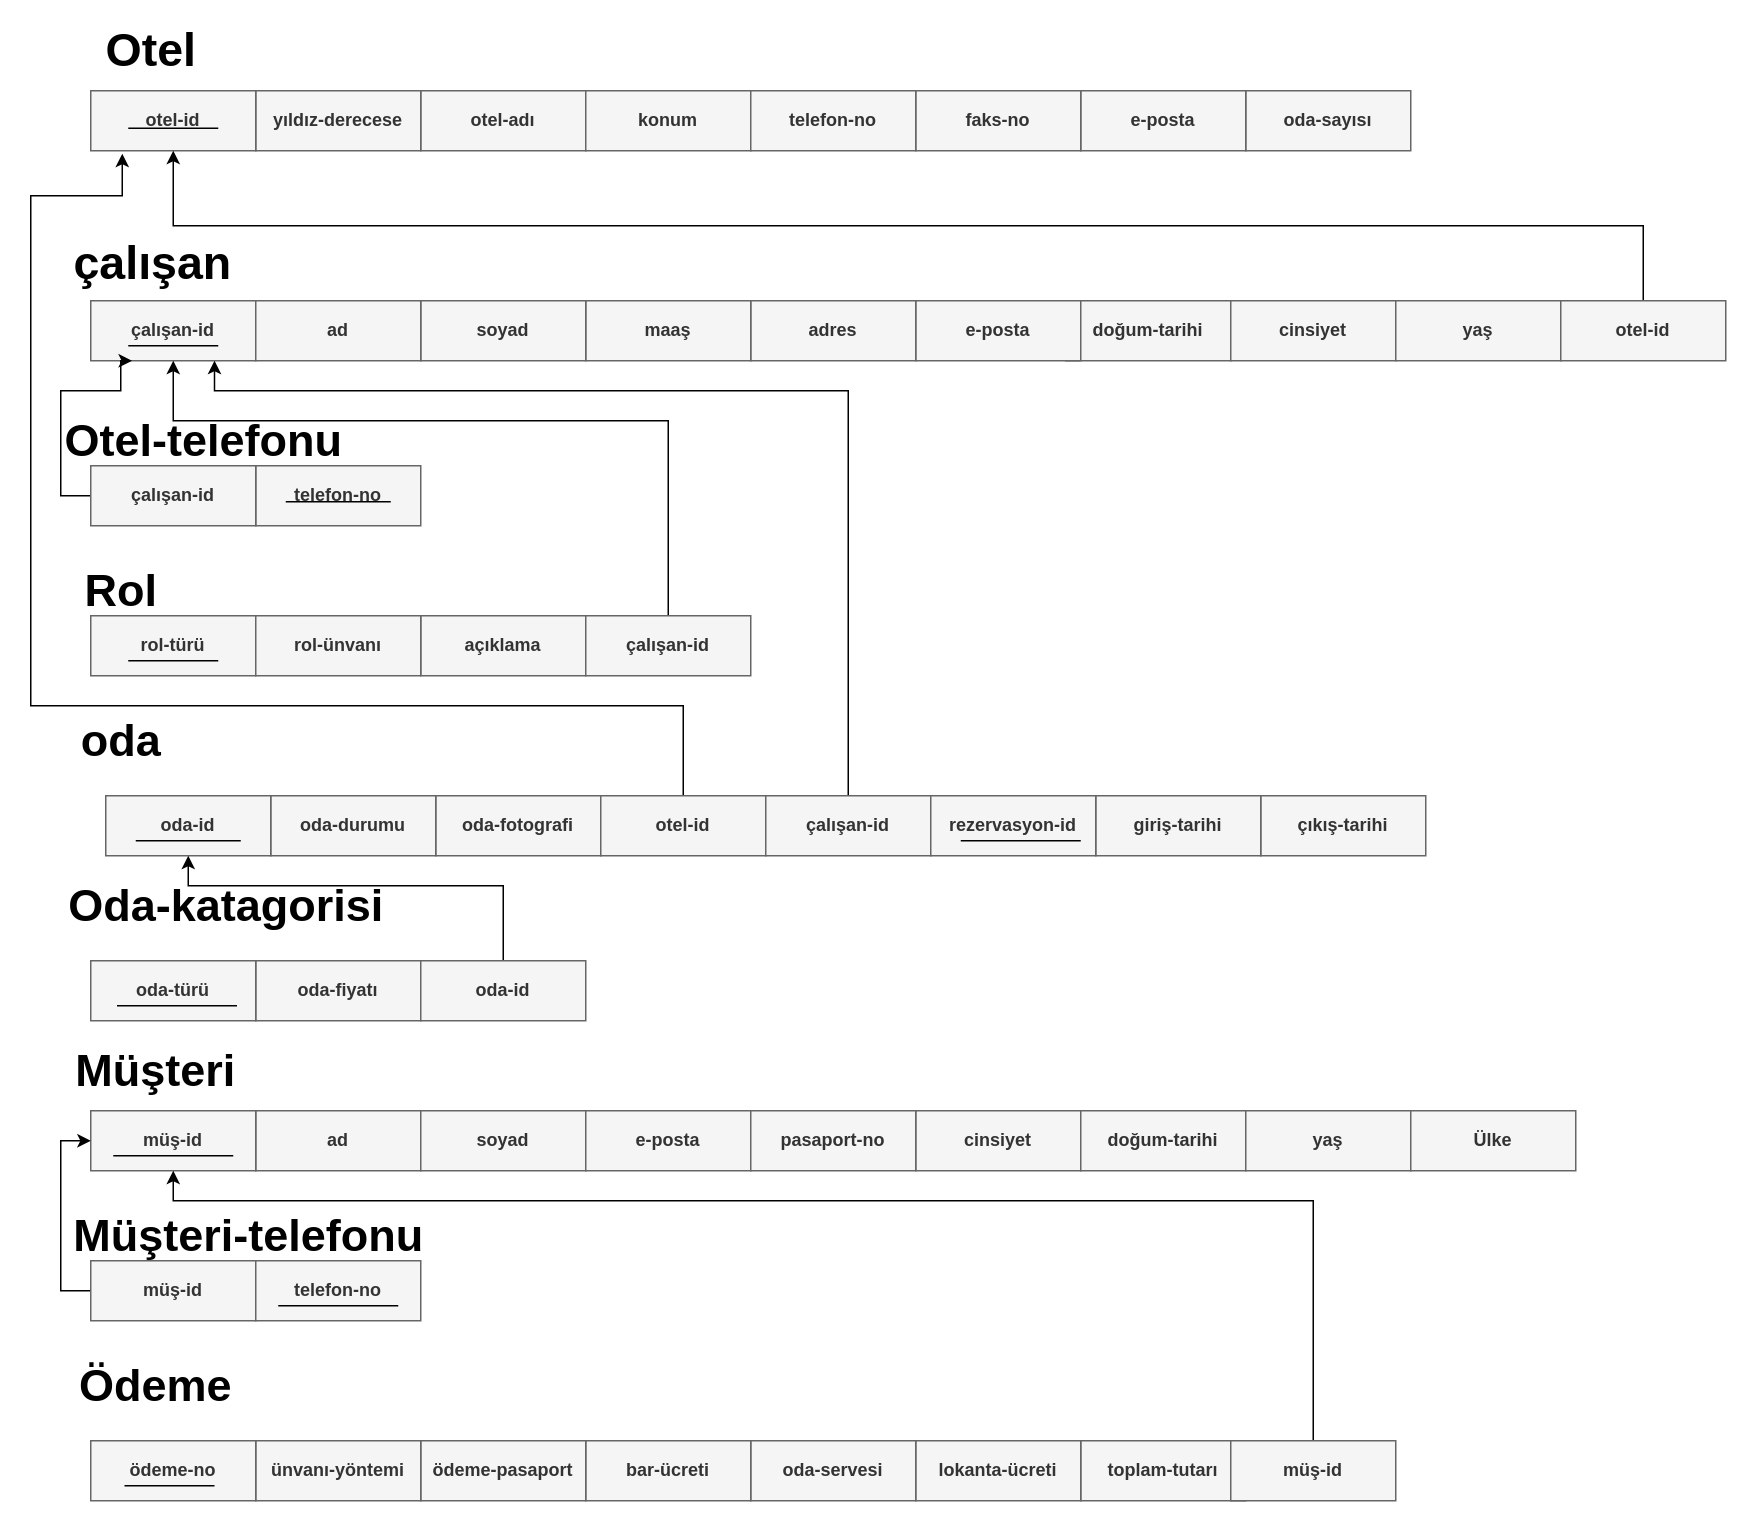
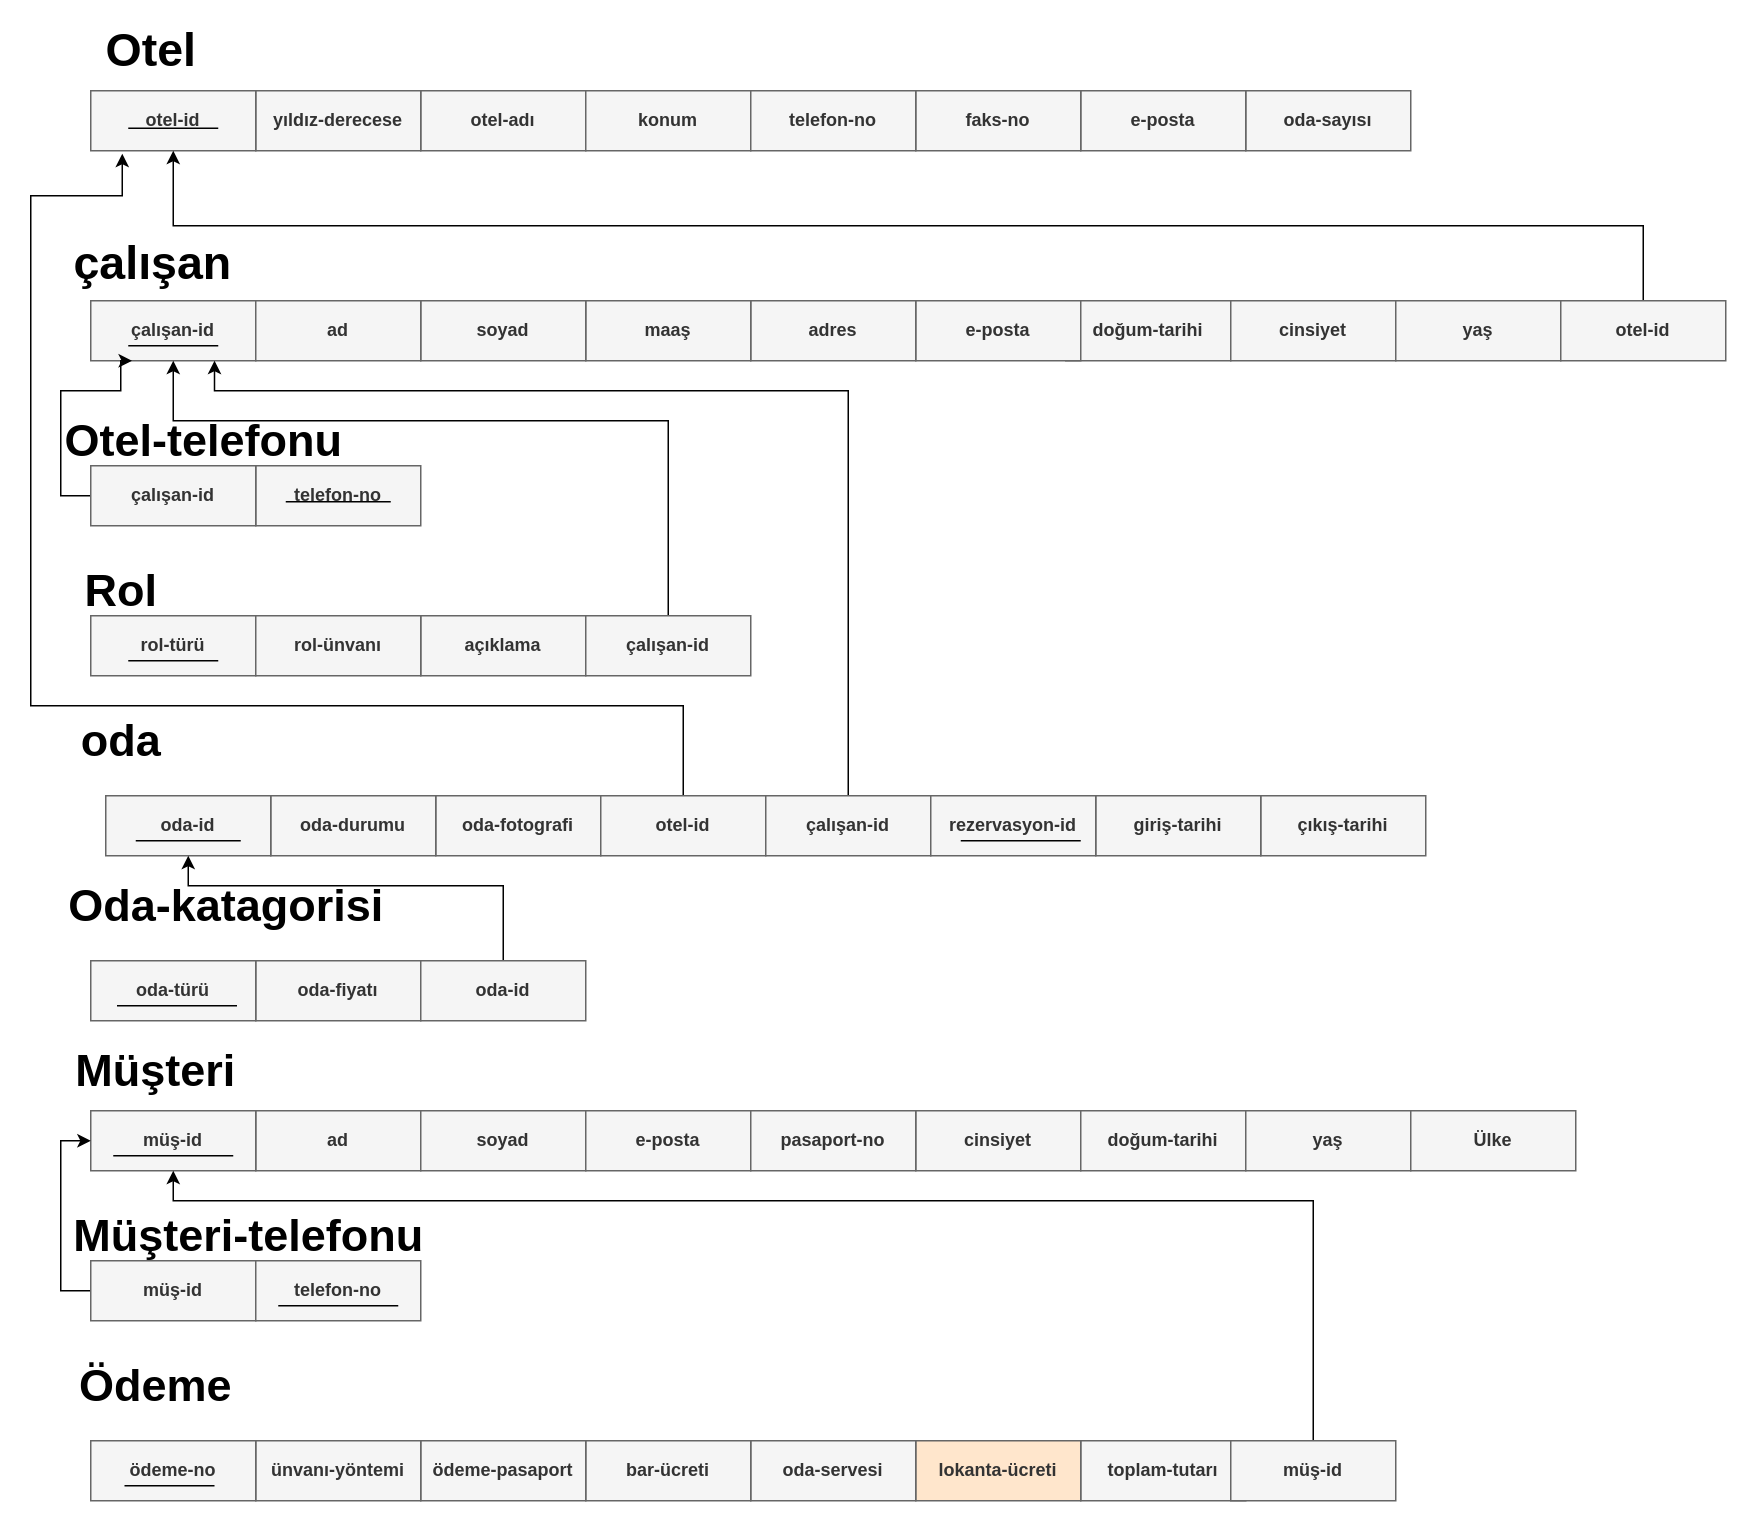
(998, 1471) -> (998, 1471)
